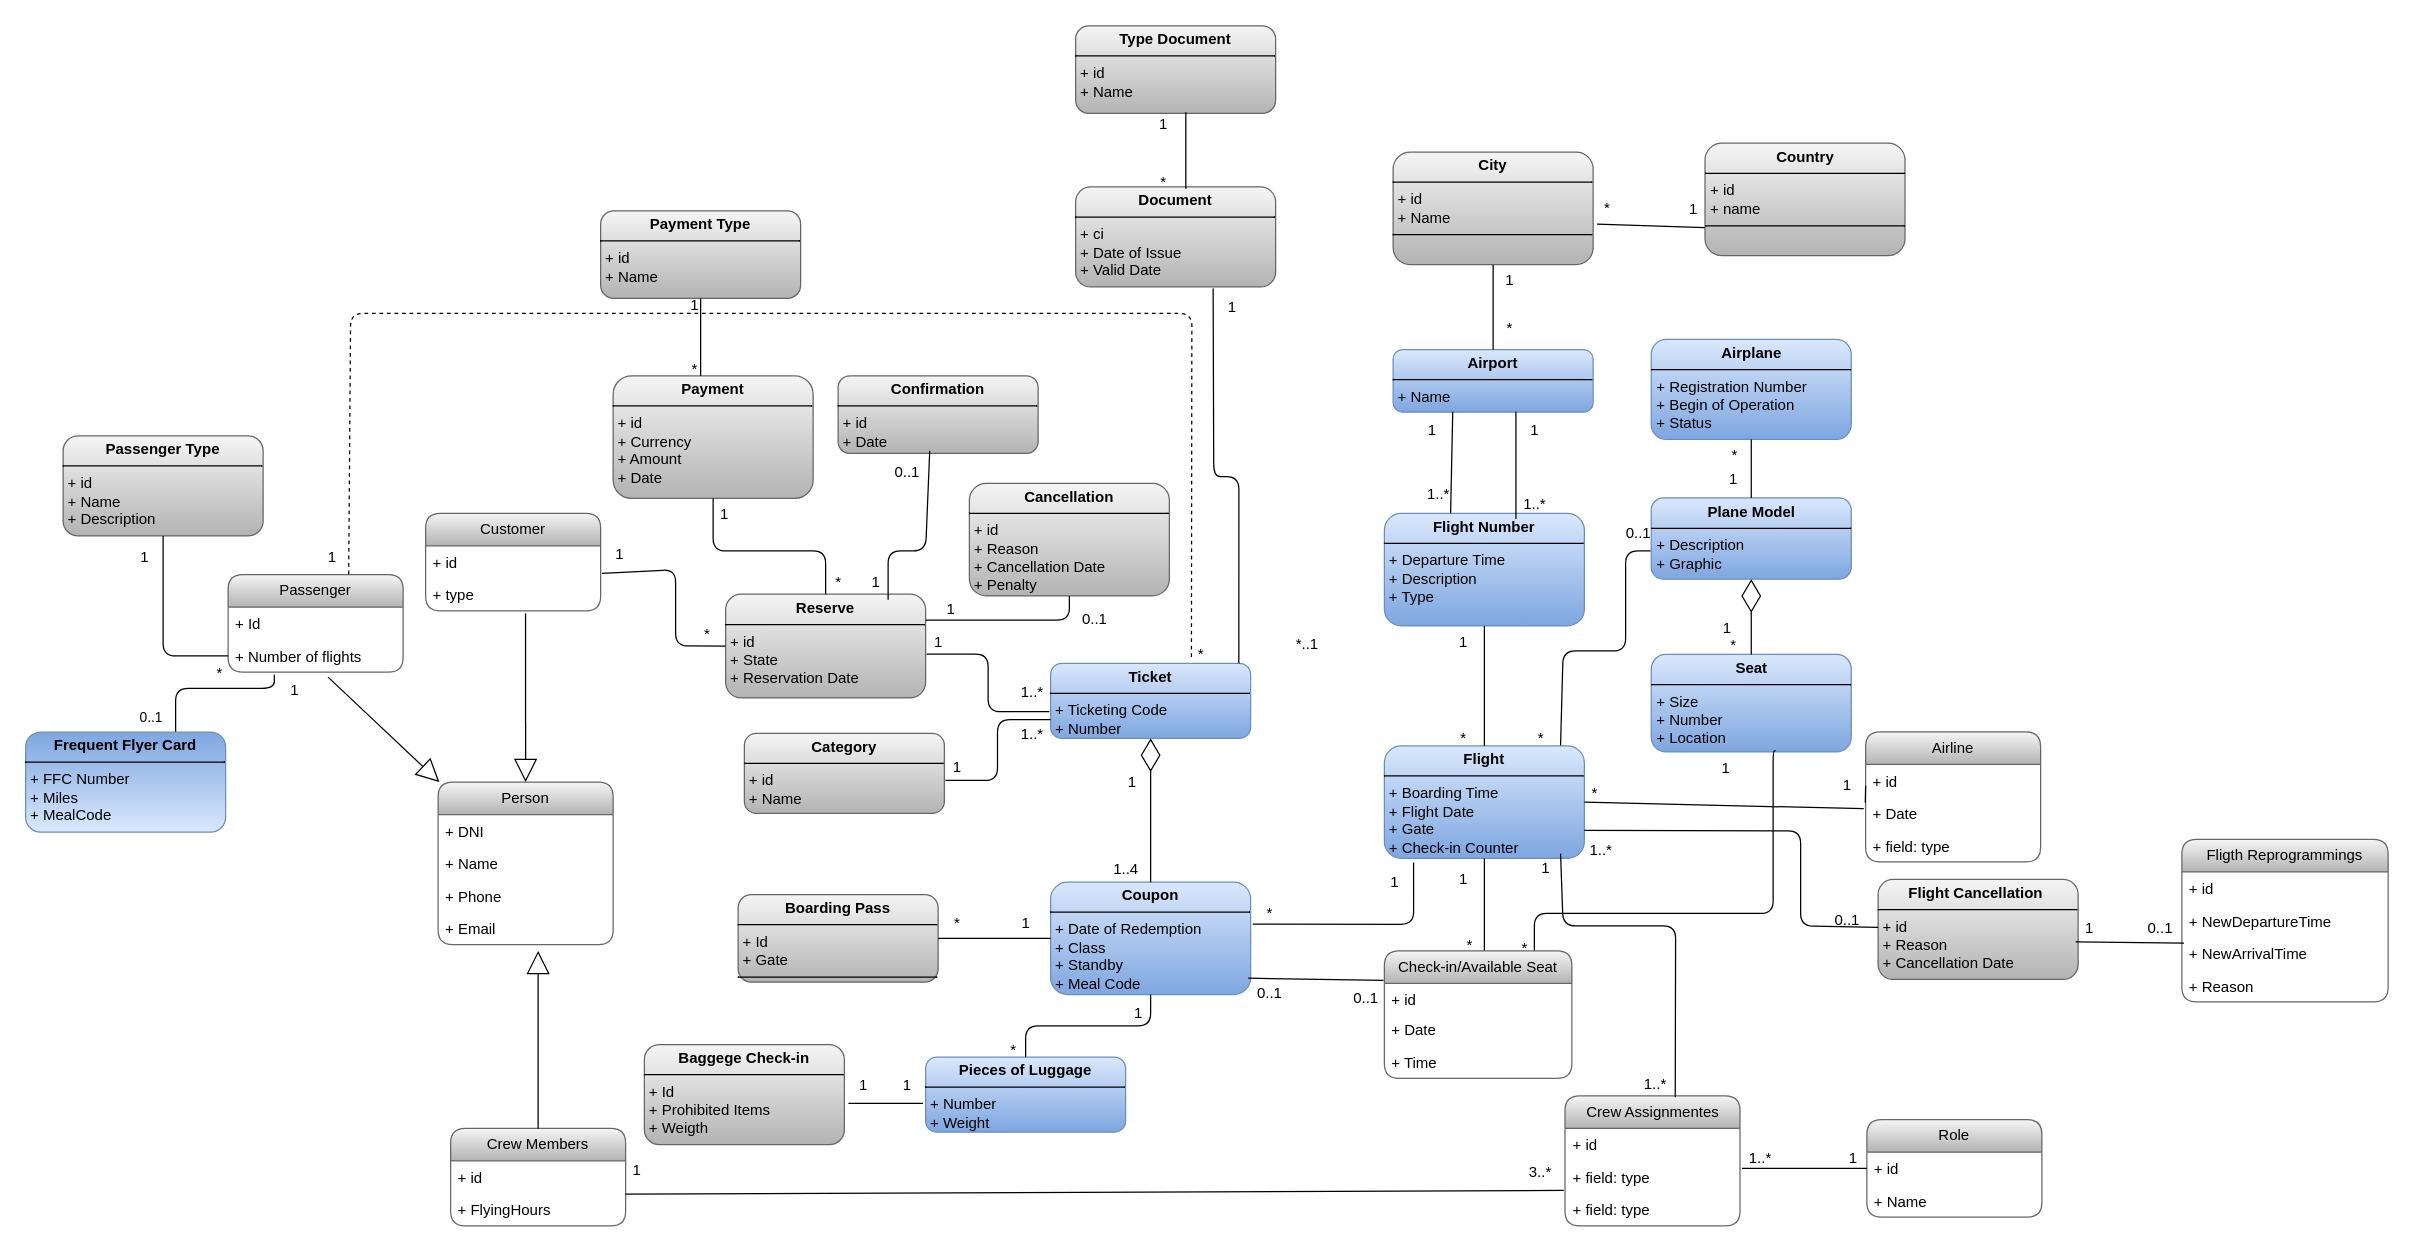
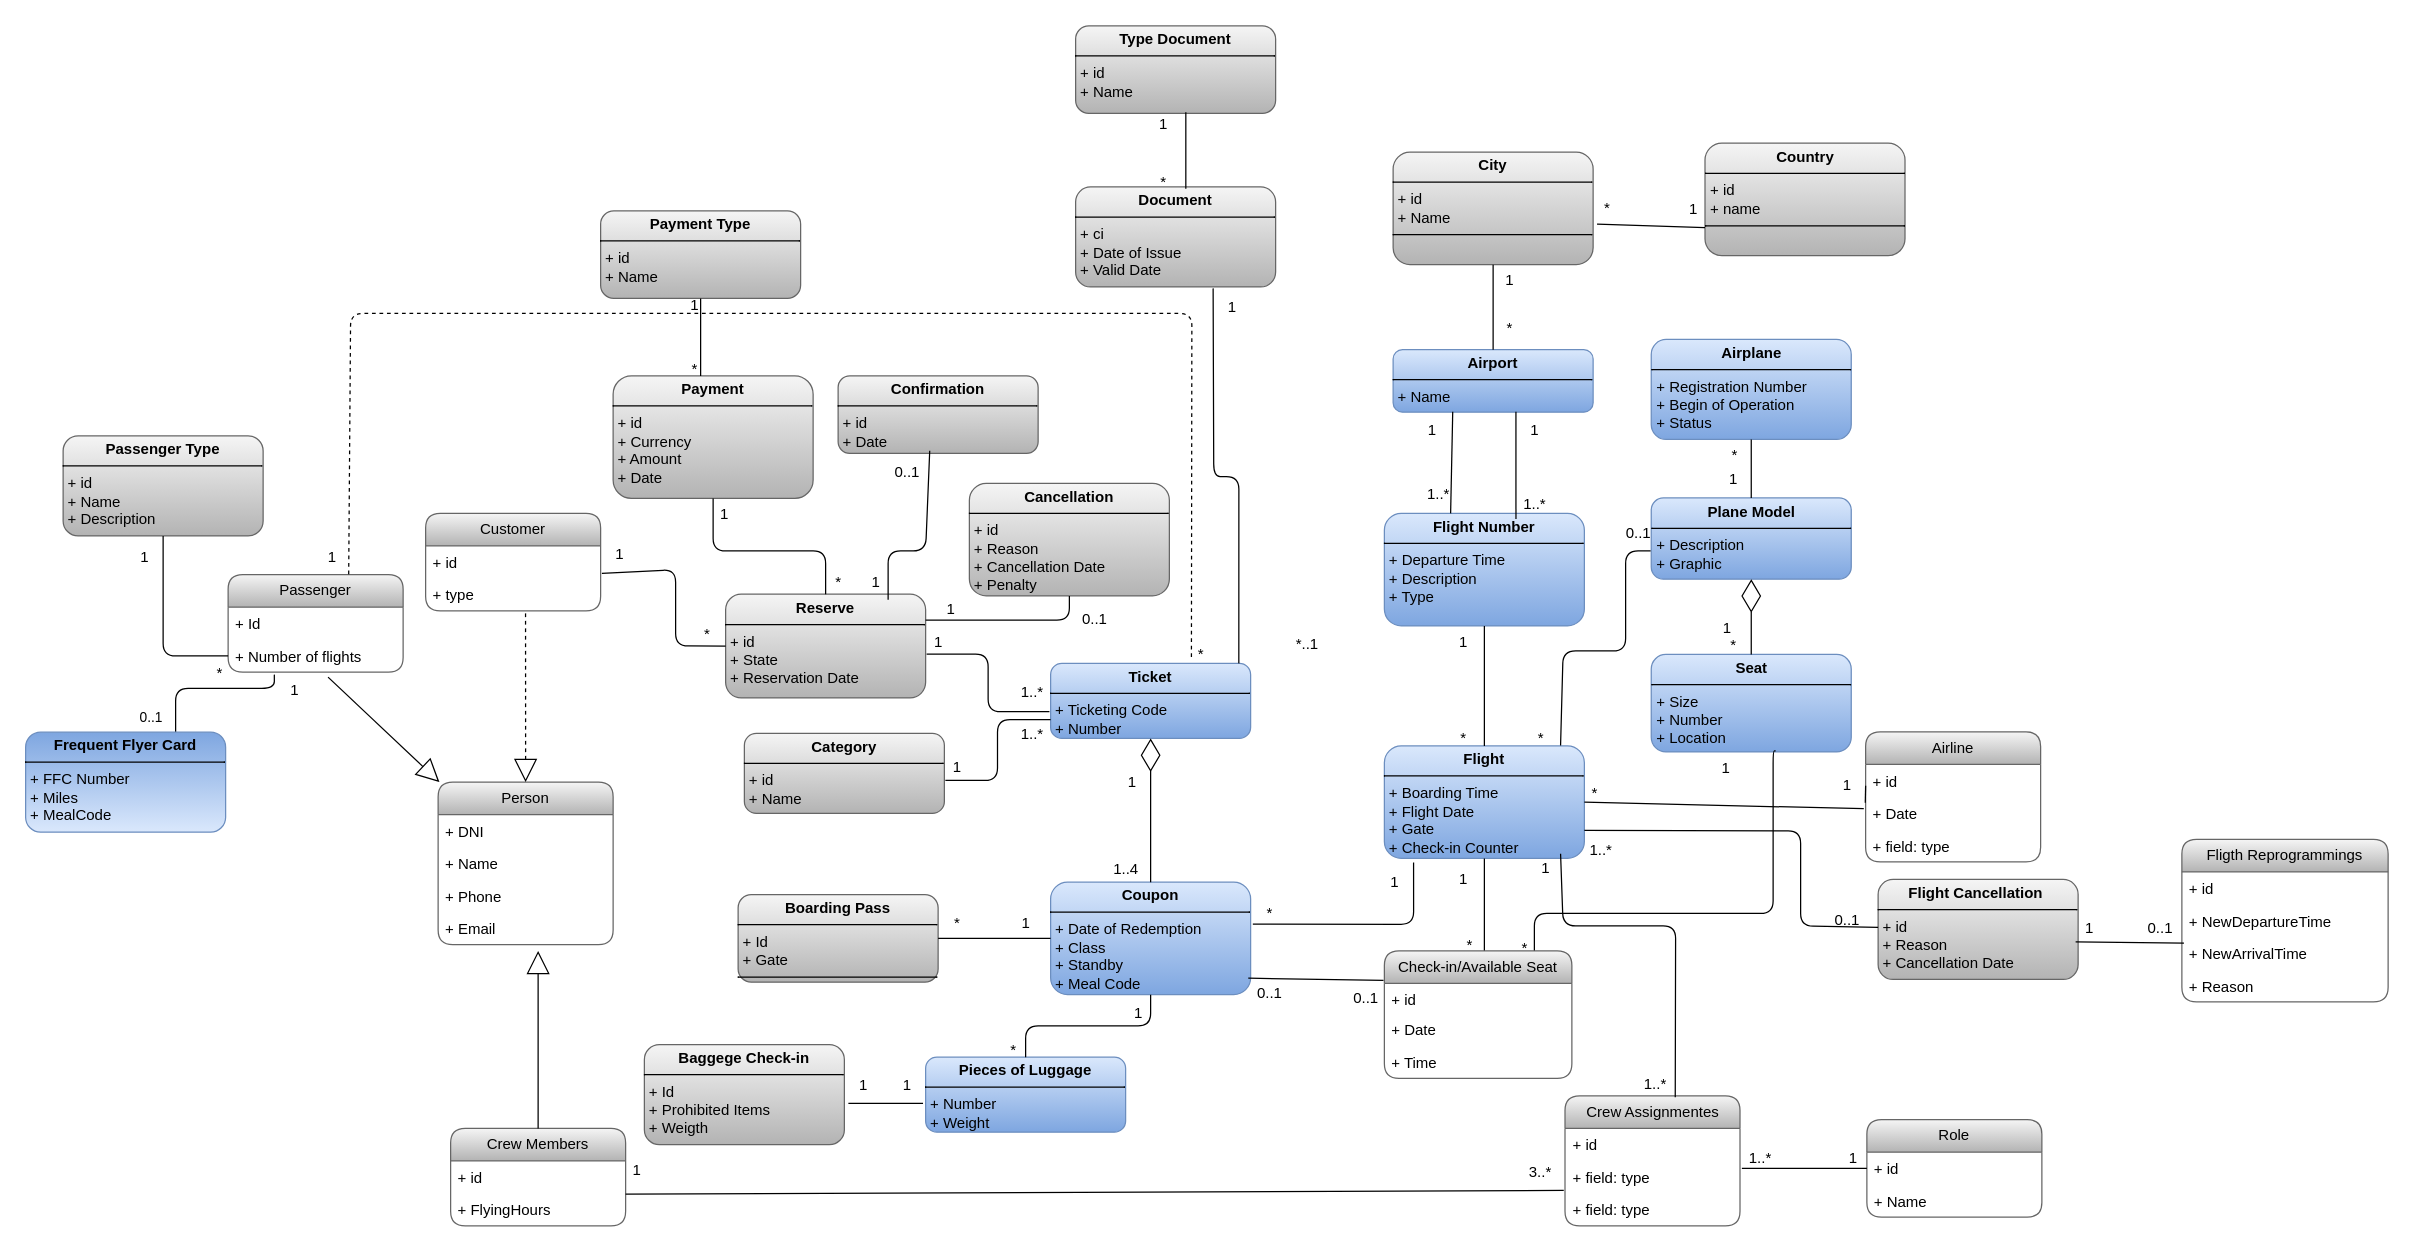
(526, 686) -> (526, 686)
